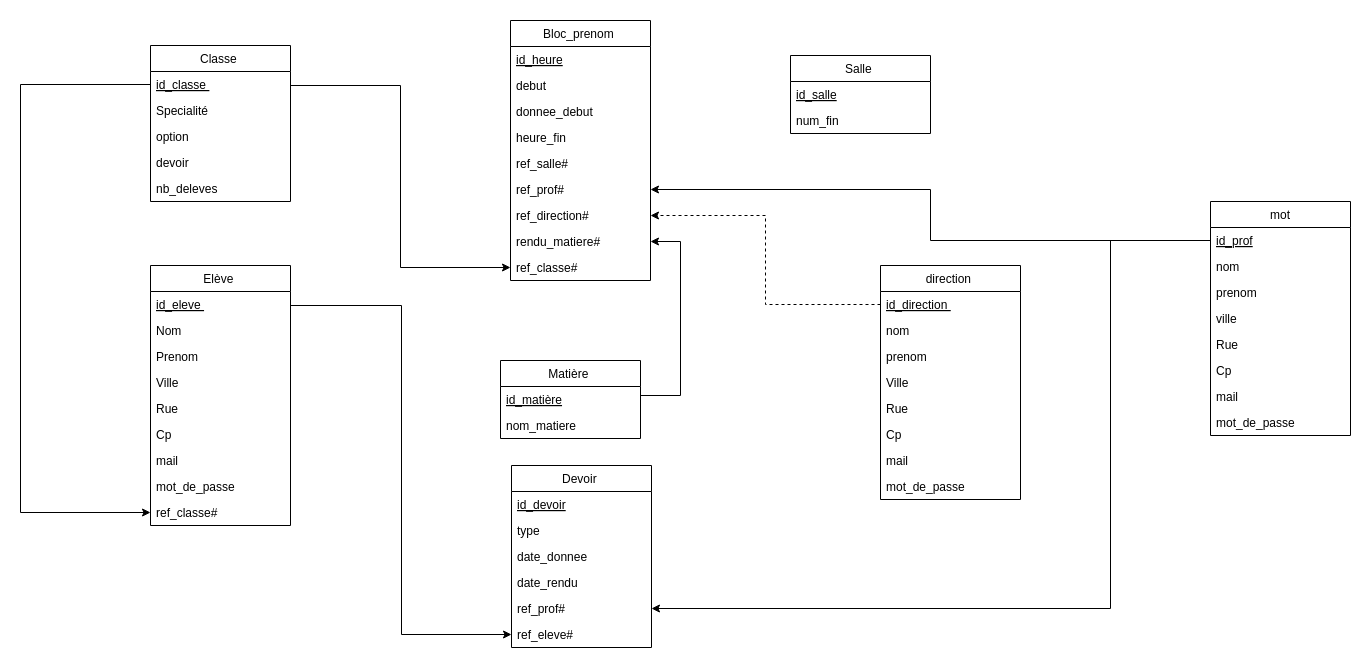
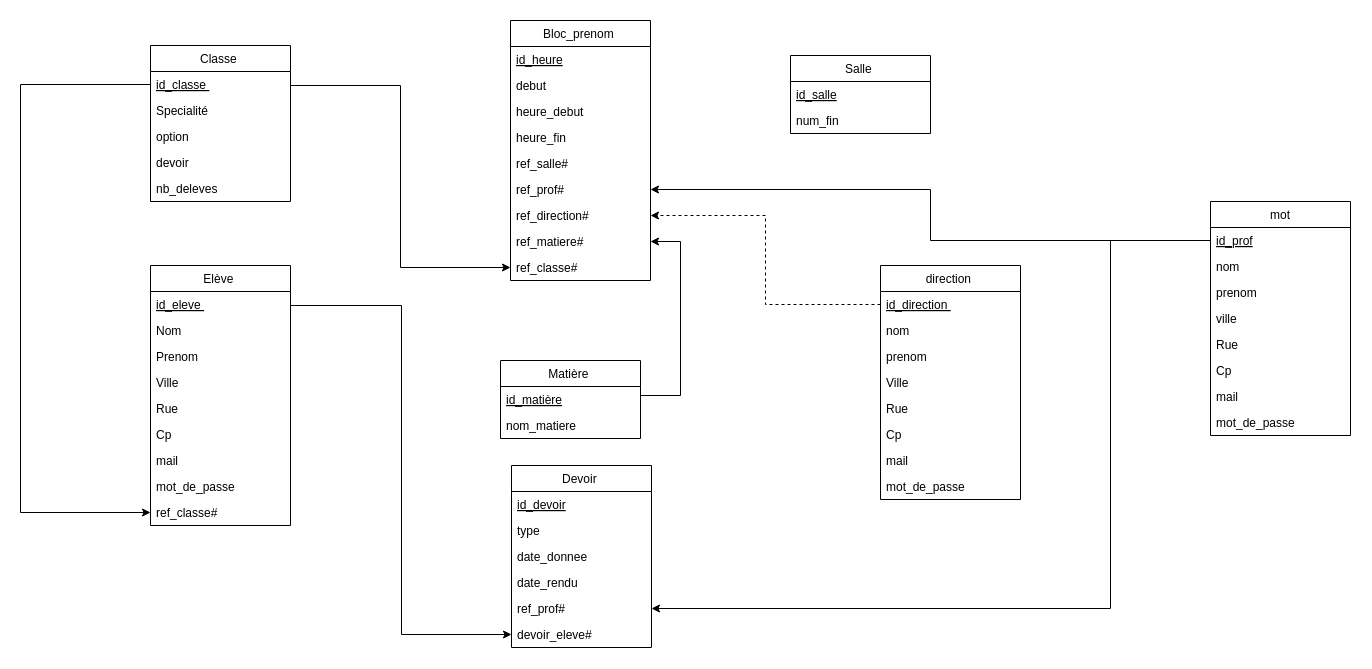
(556, 112) -> (553, 112)
(561, 242) -> (555, 242)
(549, 635) -> (558, 635)
